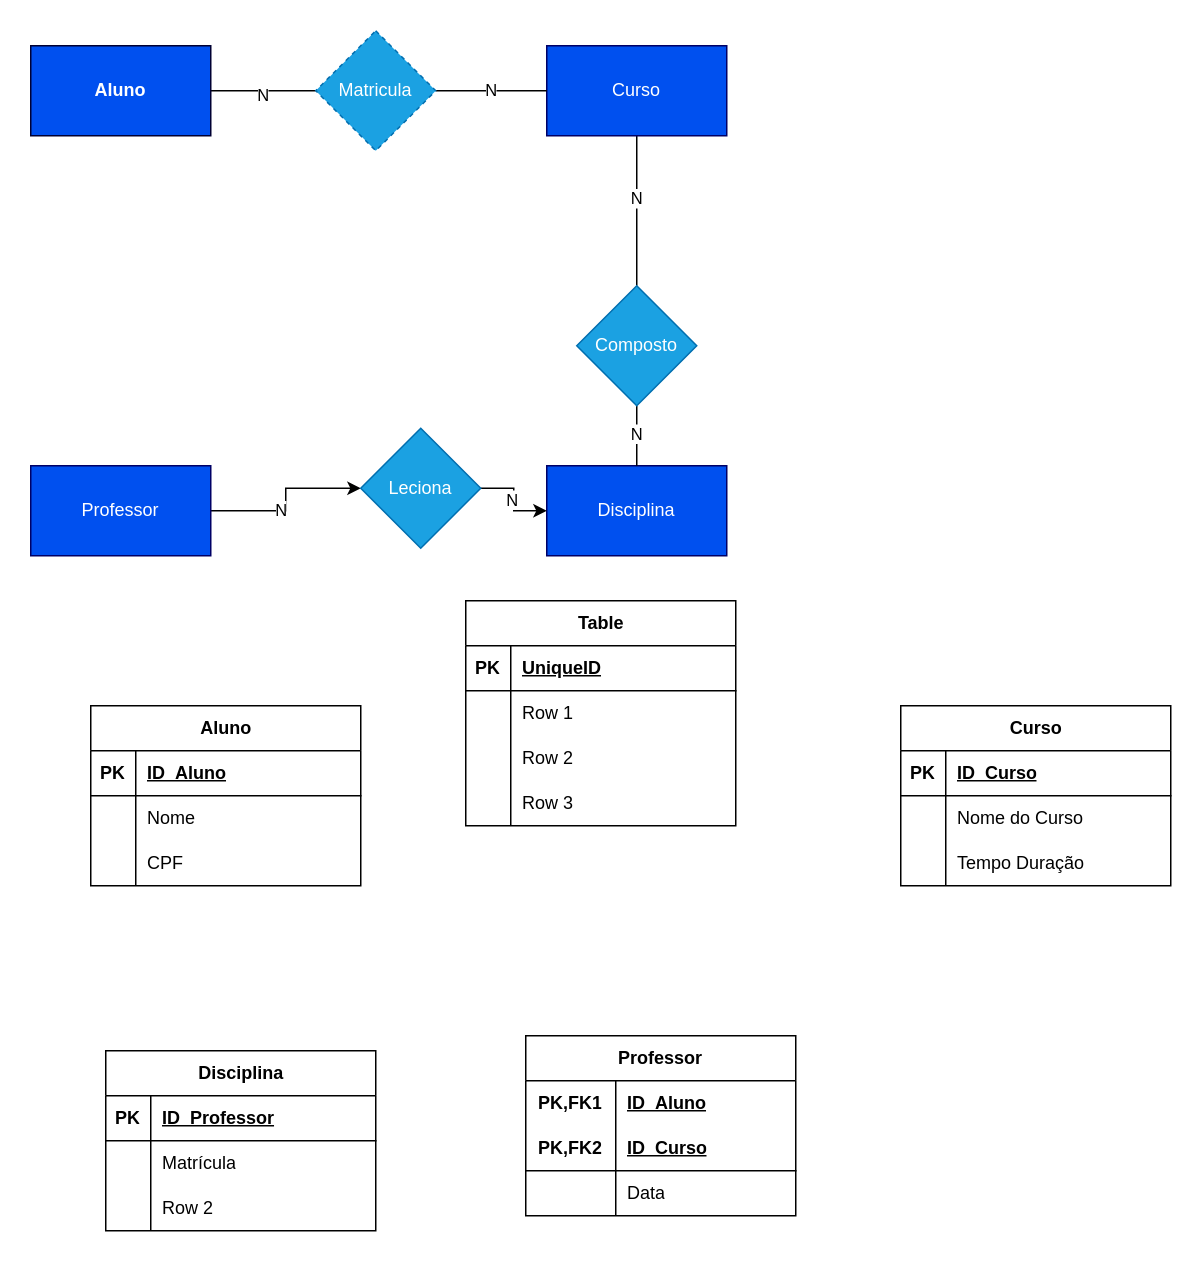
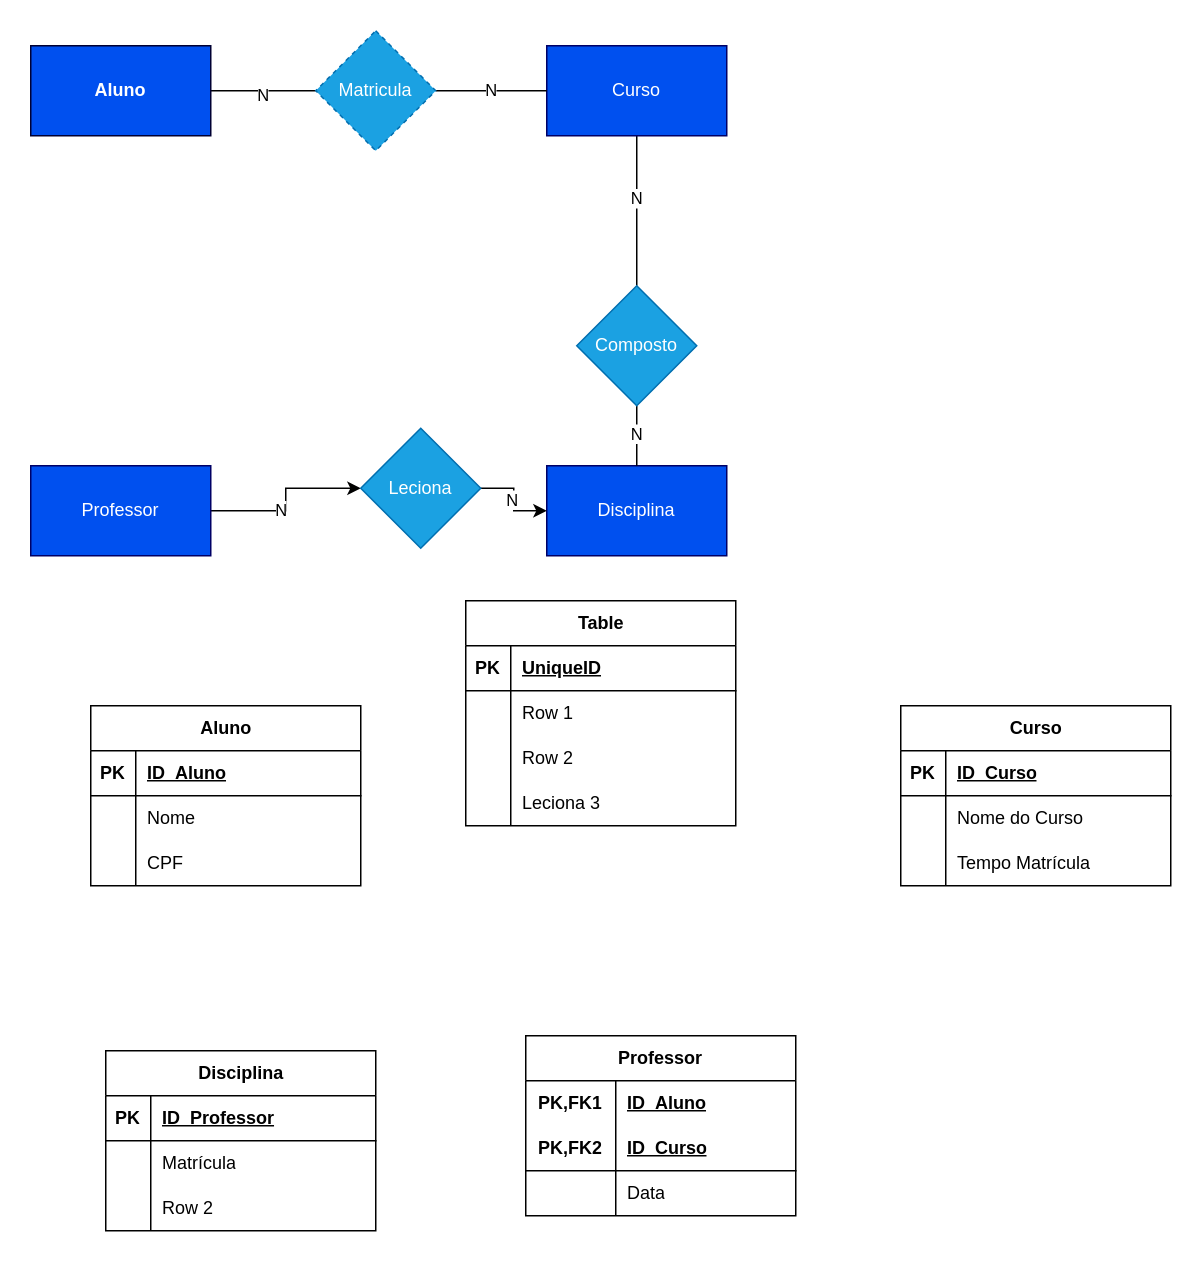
(546, 803) -> (563, 803)
(1021, 863) -> (1029, 863)
